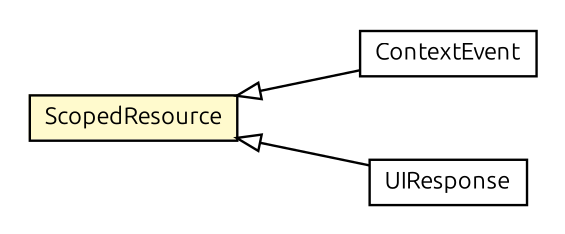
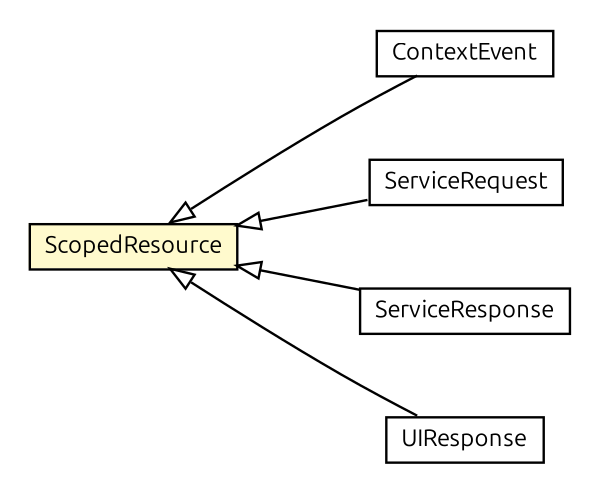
none -> (465, 181)
none -> (465, 310)
